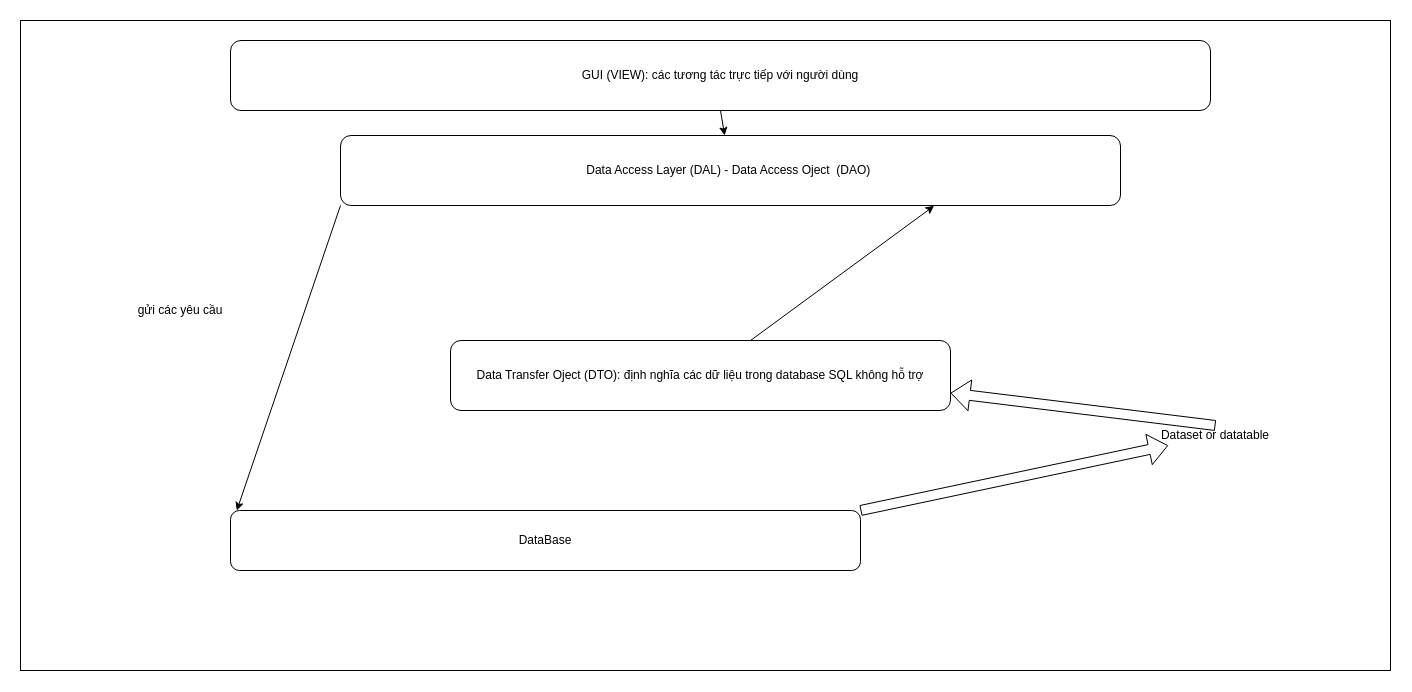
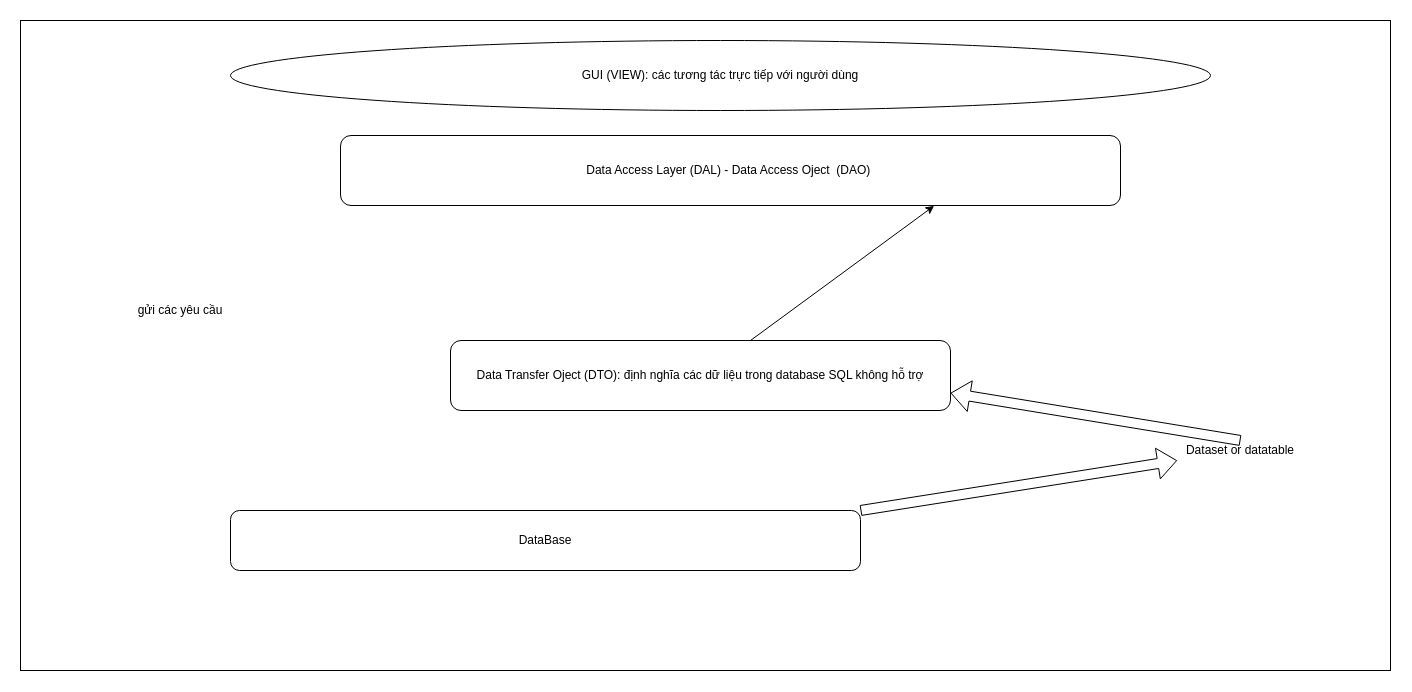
(721, 76) -> (721, 76)
(722, 120) -> none
(290, 355) -> none
(1216, 436) -> (1241, 451)
